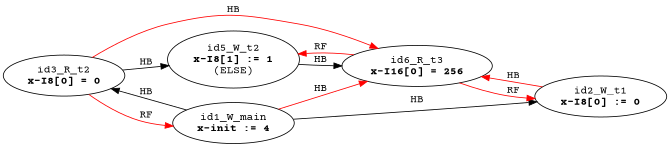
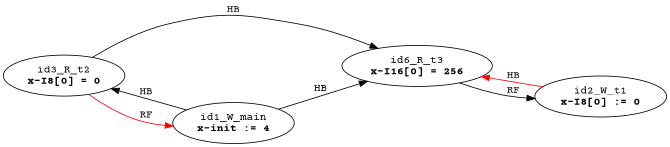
(229, 15) -> (229, 15)
(233, 60) -> none
(493, 93) -> (493, 93)
(319, 96) -> (319, 96)
(411, 111) -> none
